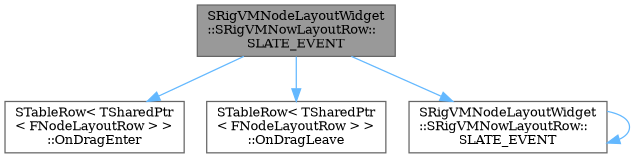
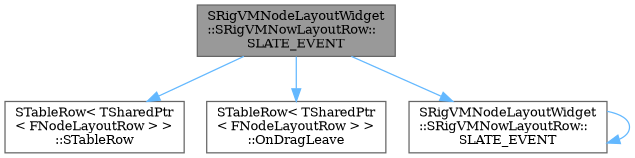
(95, 127) -> (95, 127)
